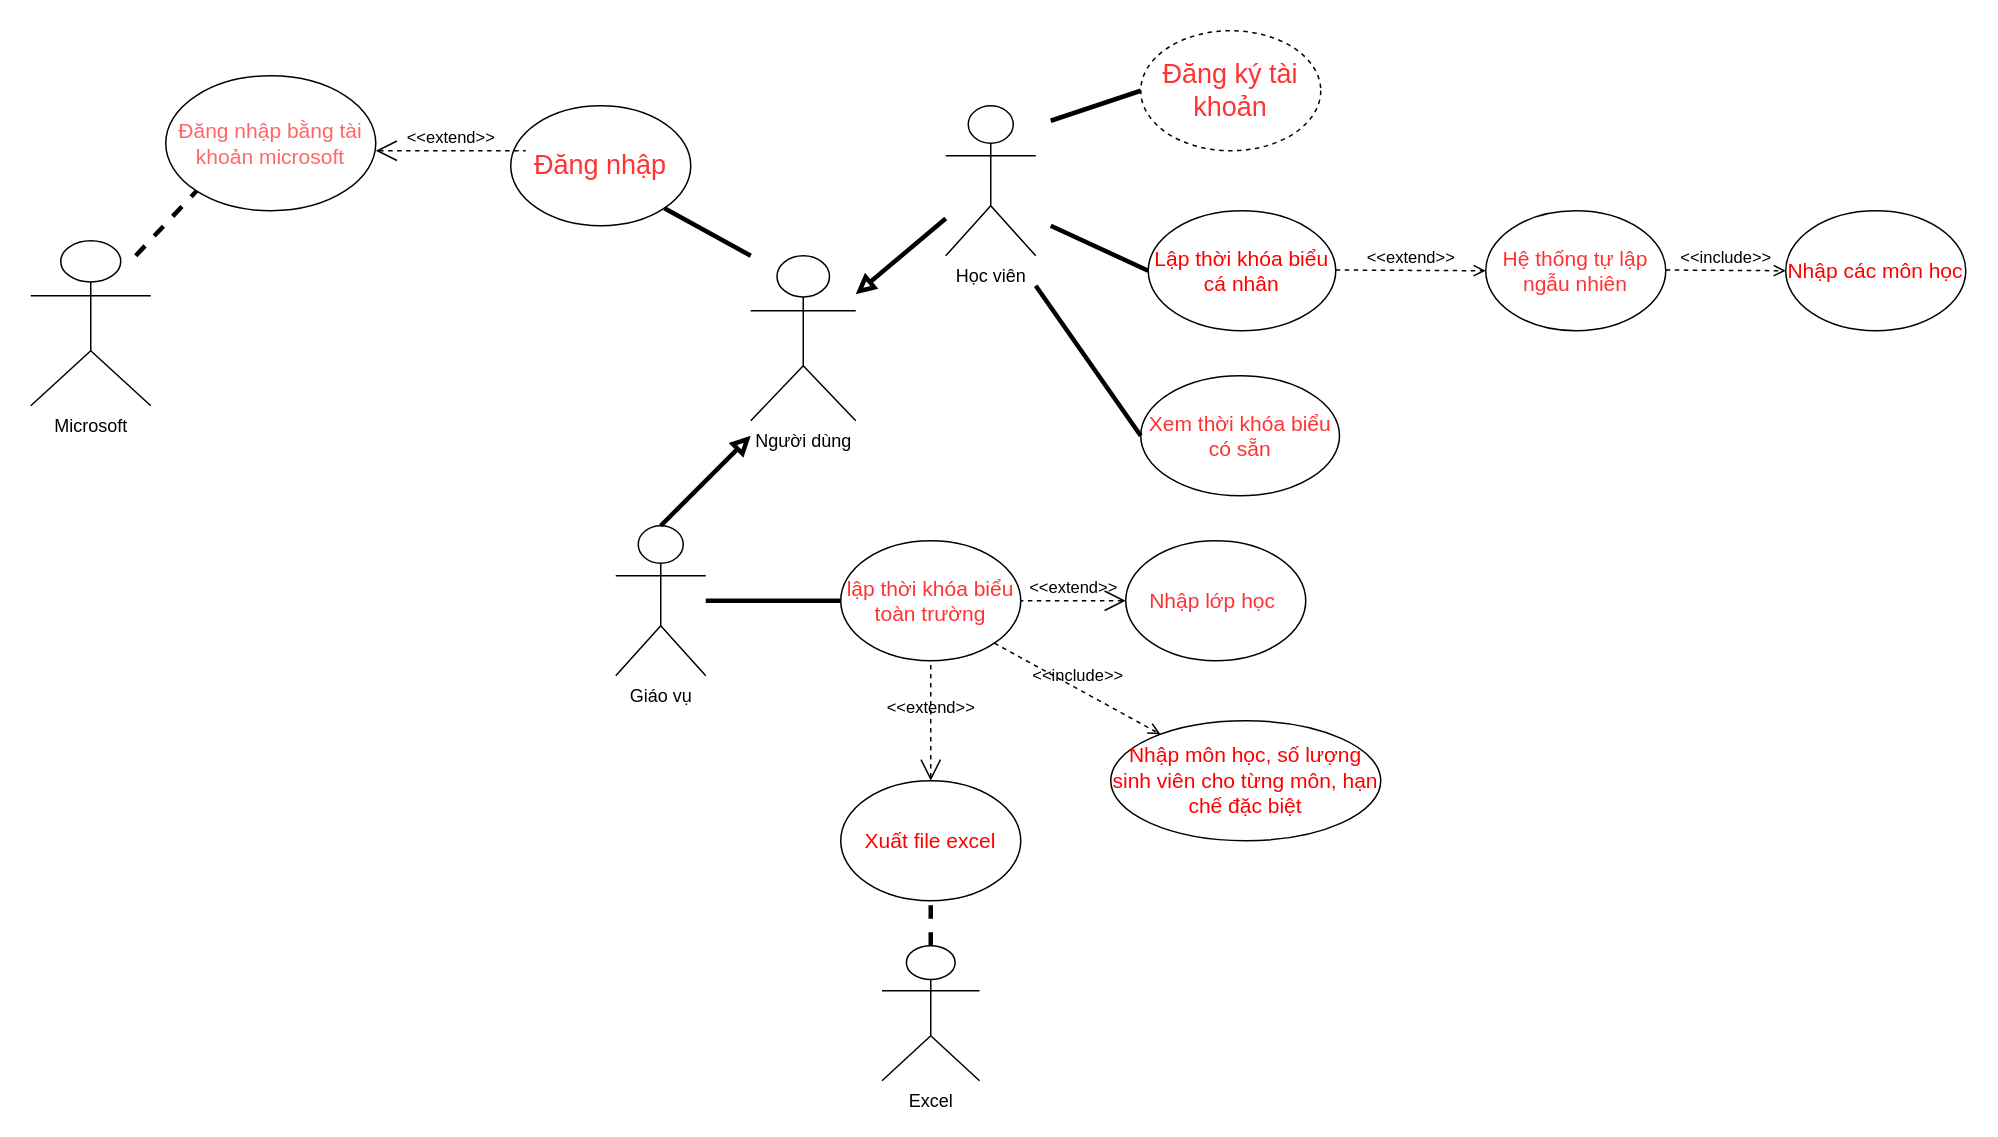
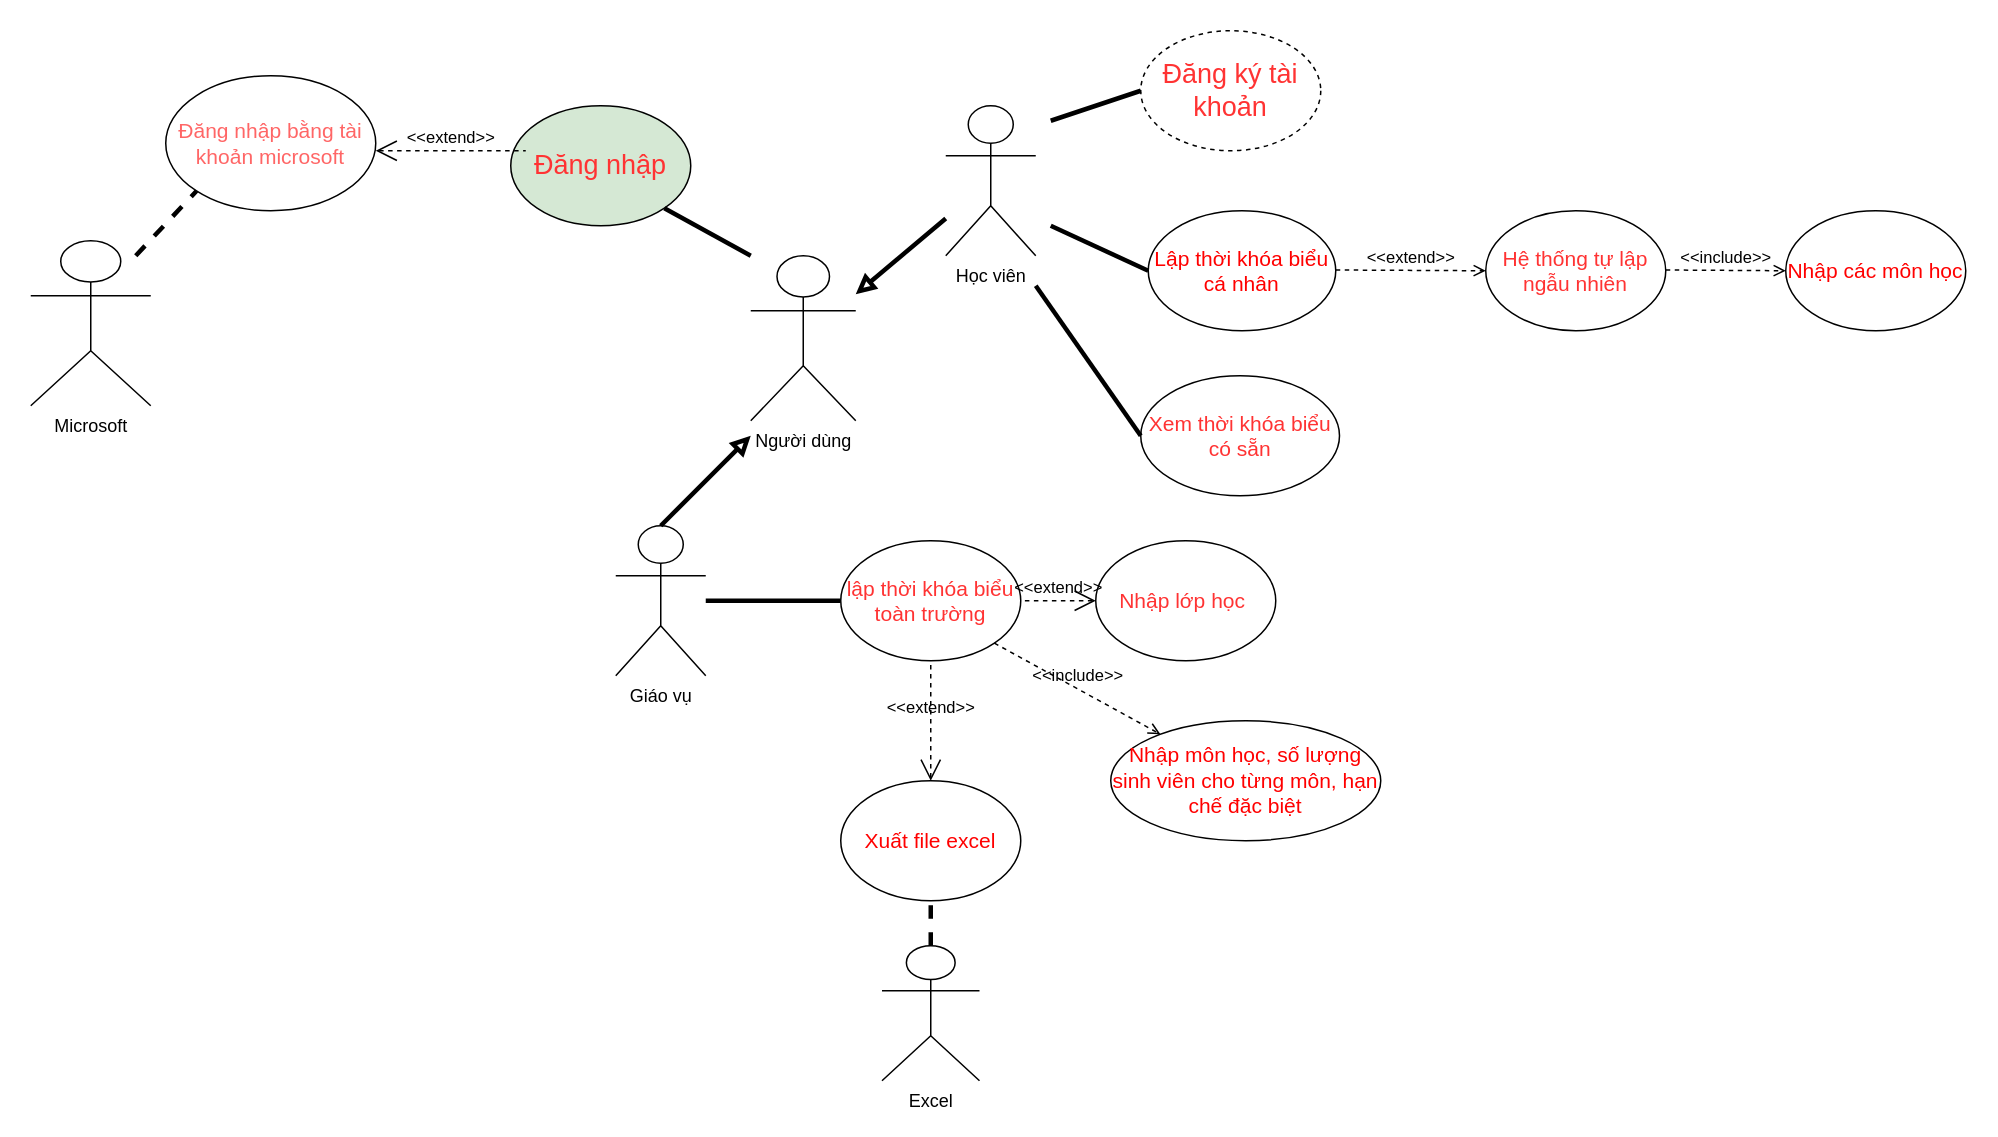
(601, 166) -> (601, 166)
(1216, 601) -> (1186, 601)
